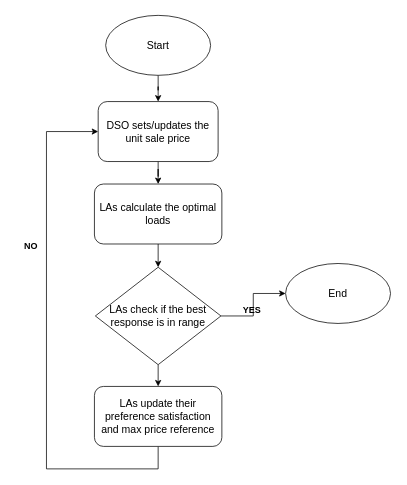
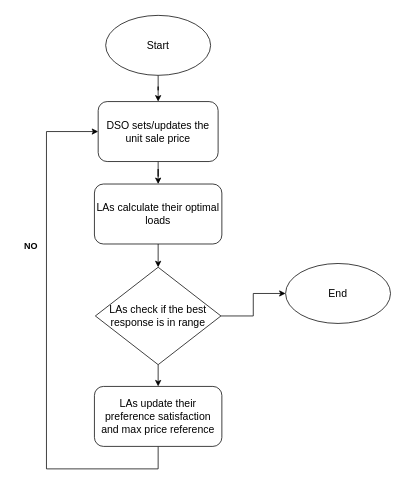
(158, 214) -> (158, 214)
(252, 311) -> none
